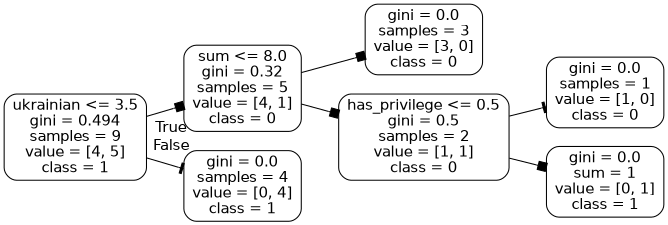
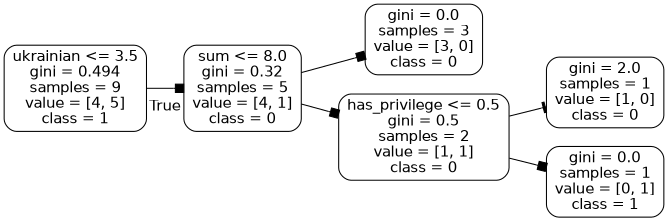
(605, 92) -> (605, 92)
(605, 182) -> (605, 182)
(243, 186) -> none
